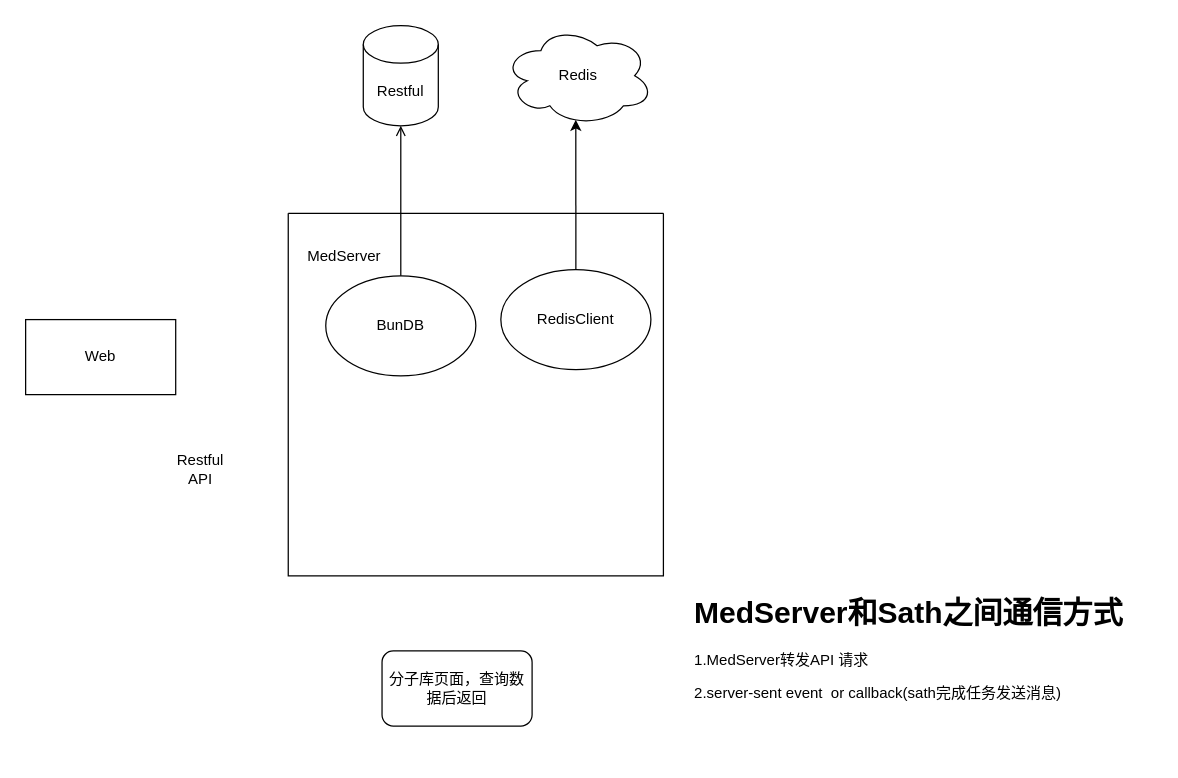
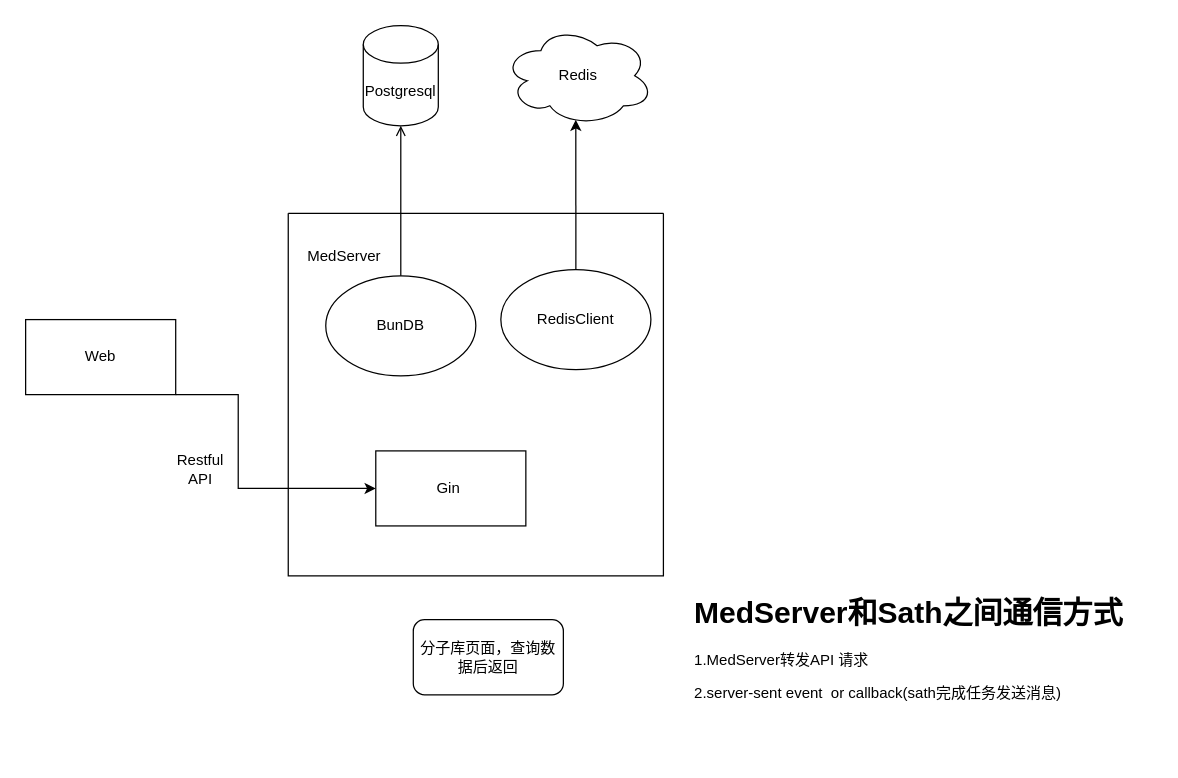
(401, 92) -> (401, 92)
none -> (238, 475)
none -> (451, 488)
(457, 688) -> (488, 657)
